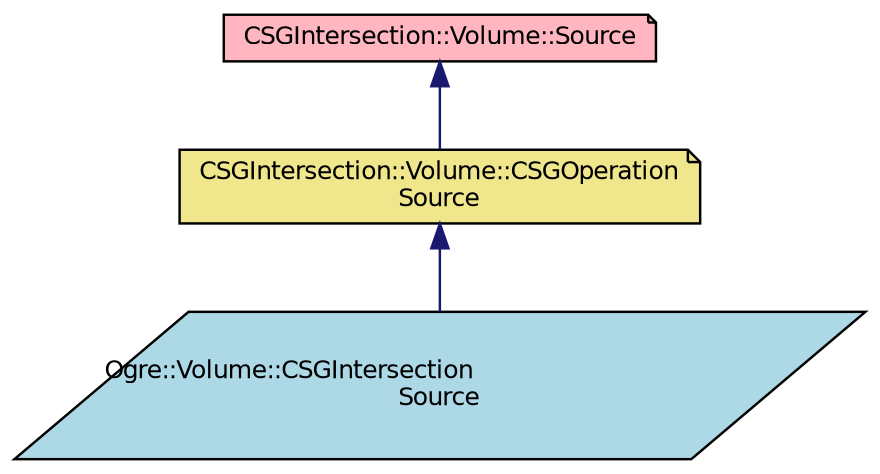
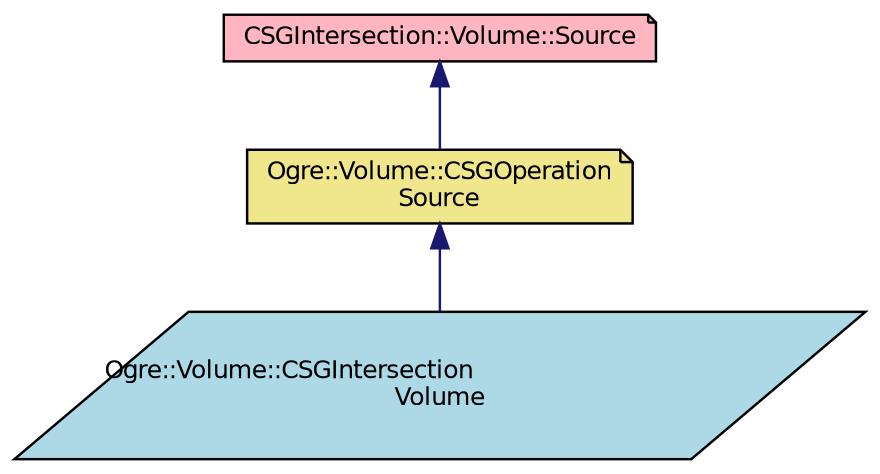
(440, 187) -> (440, 187)
(440, 386) -> (440, 386)
